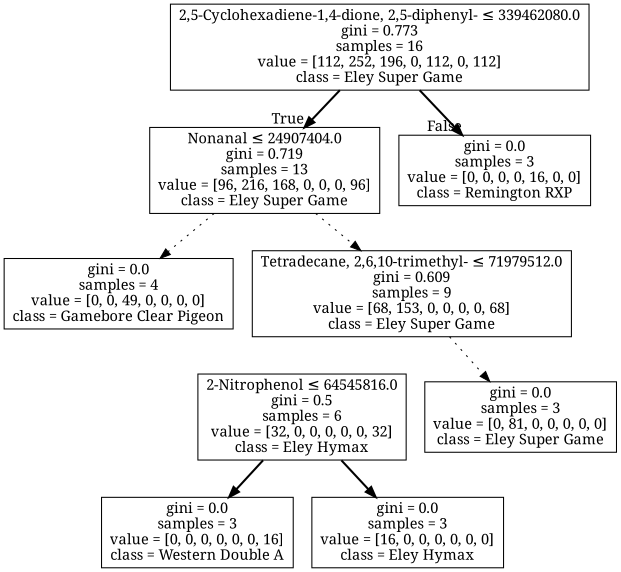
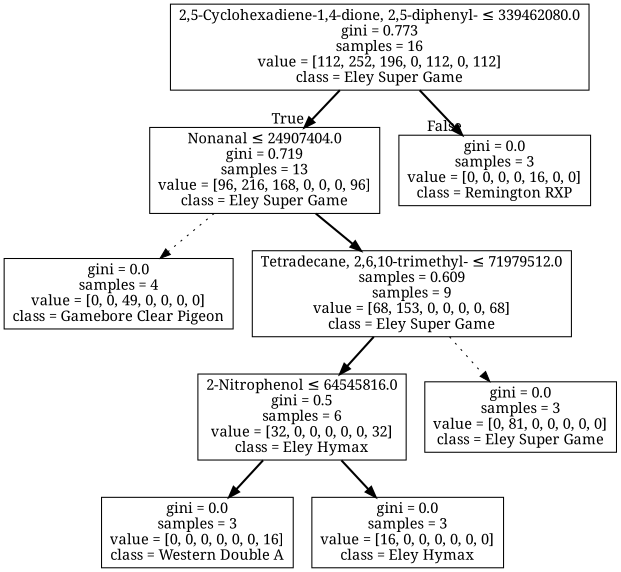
(334, 229) -> (334, 229)
(412, 278) -> (412, 278)
none -> (360, 352)
